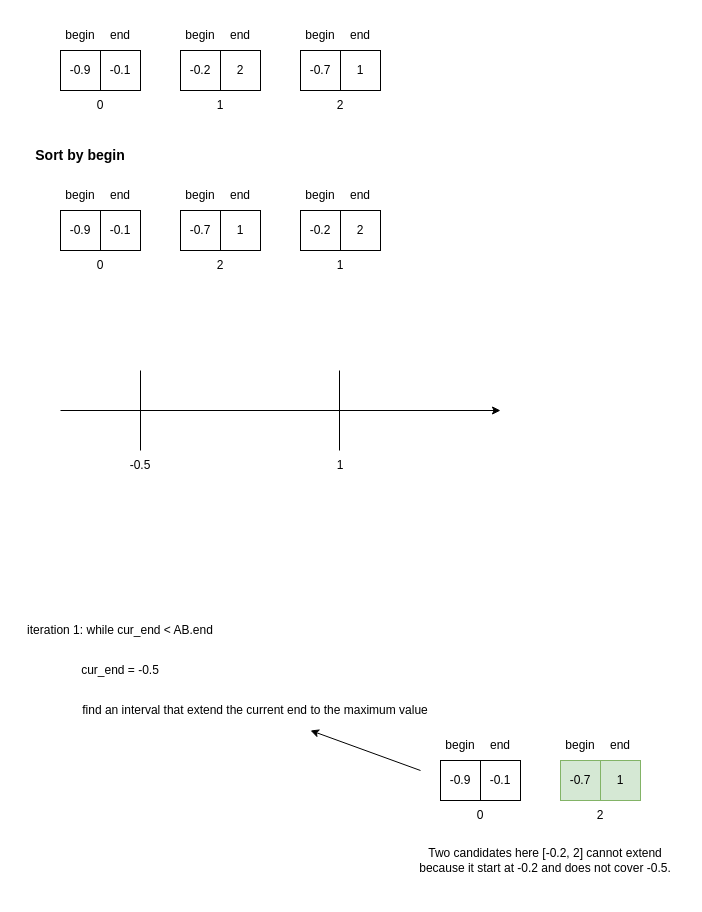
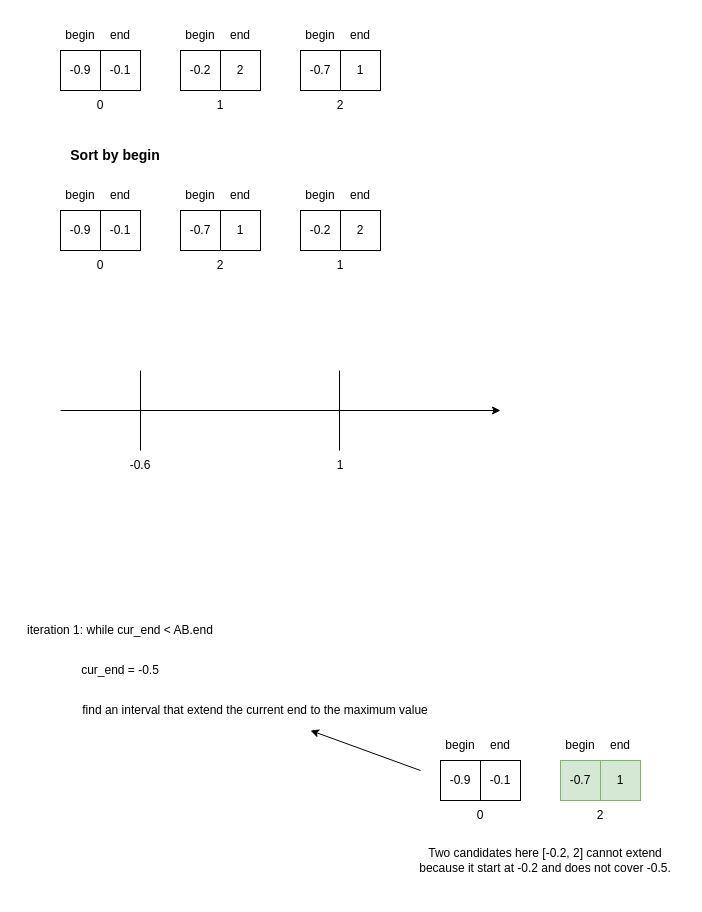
(81, 156) -> (116, 156)
(141, 466) -> (141, 466)
